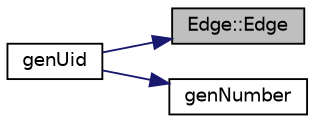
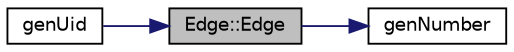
(127, 75) -> (325, 26)
